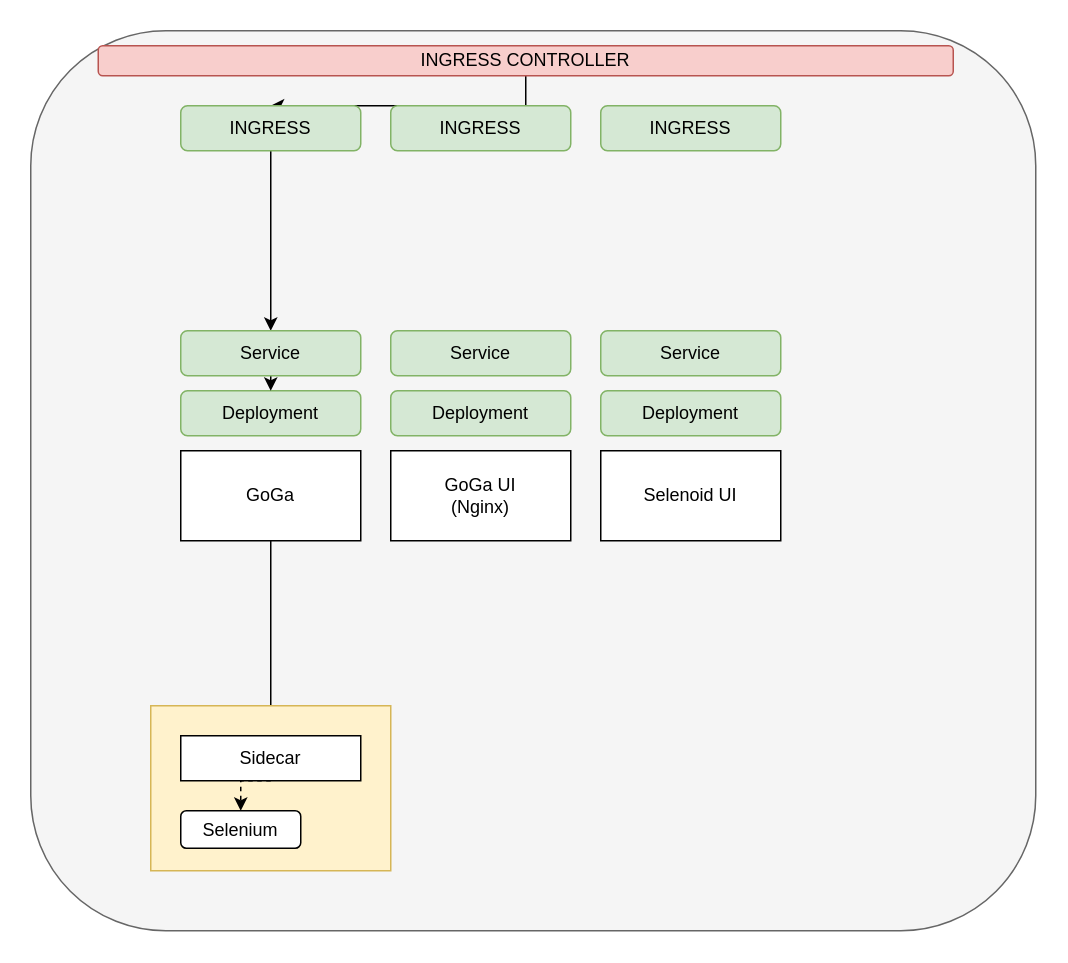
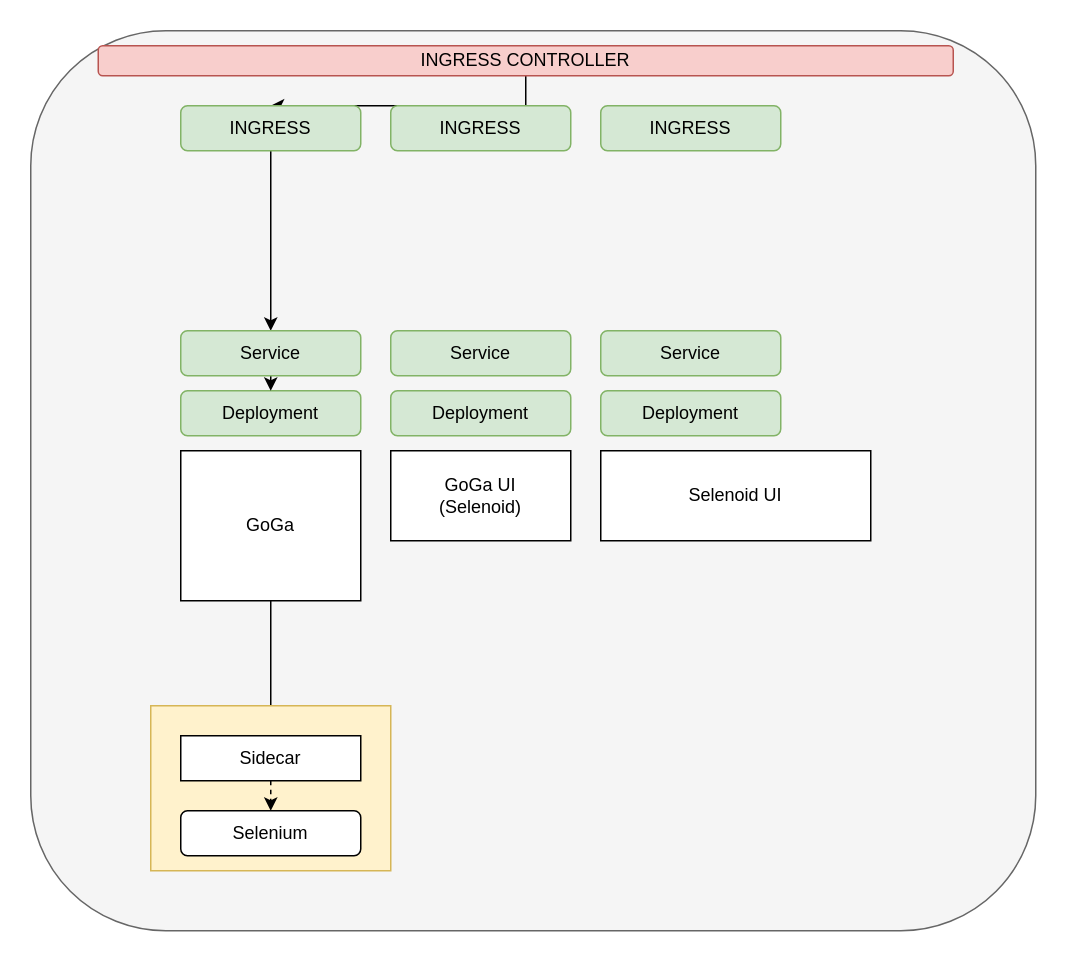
(271, 496) -> (271, 526)
(481, 496) -> (481, 496)
(691, 496) -> (736, 496)
(241, 830) -> (271, 833)
